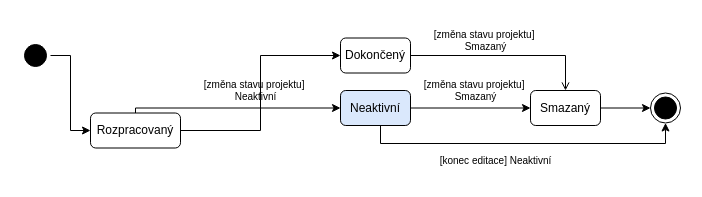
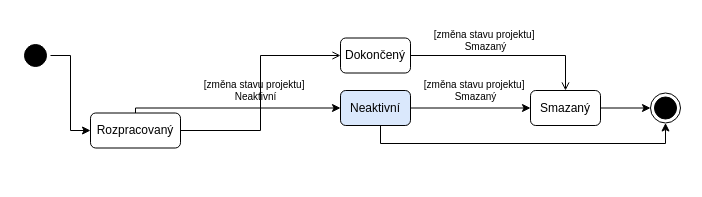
(332, 56) -> (333, 56)
(496, 161) -> none
